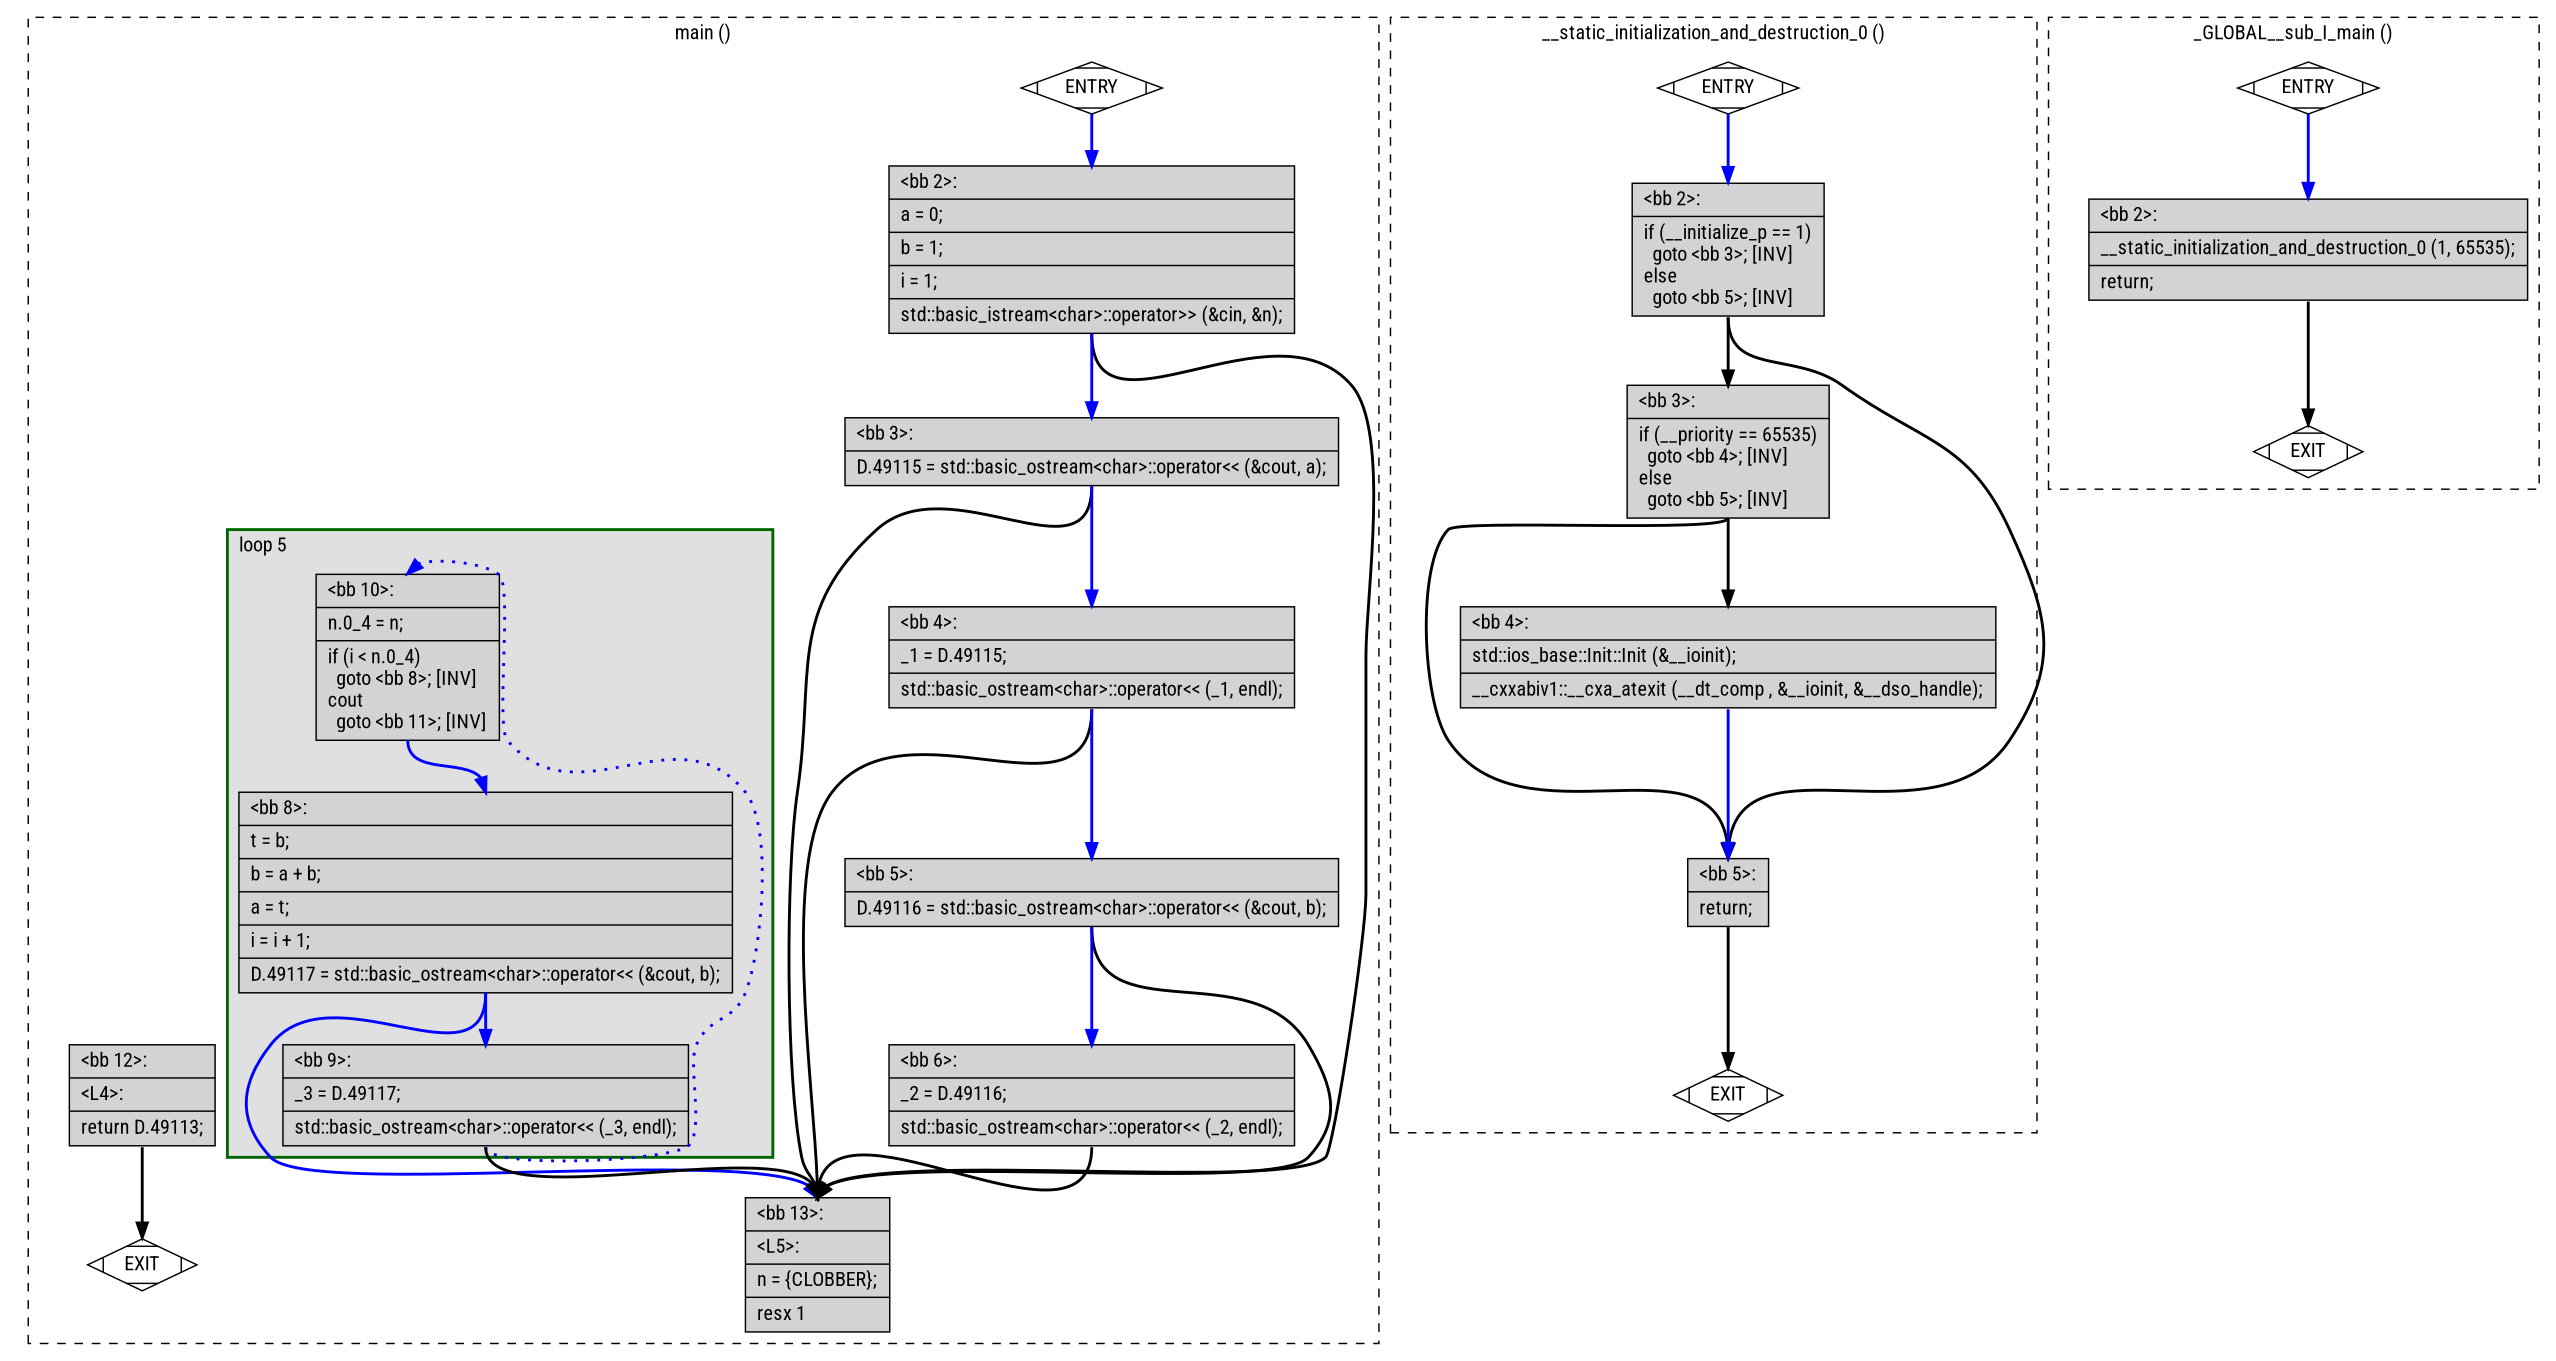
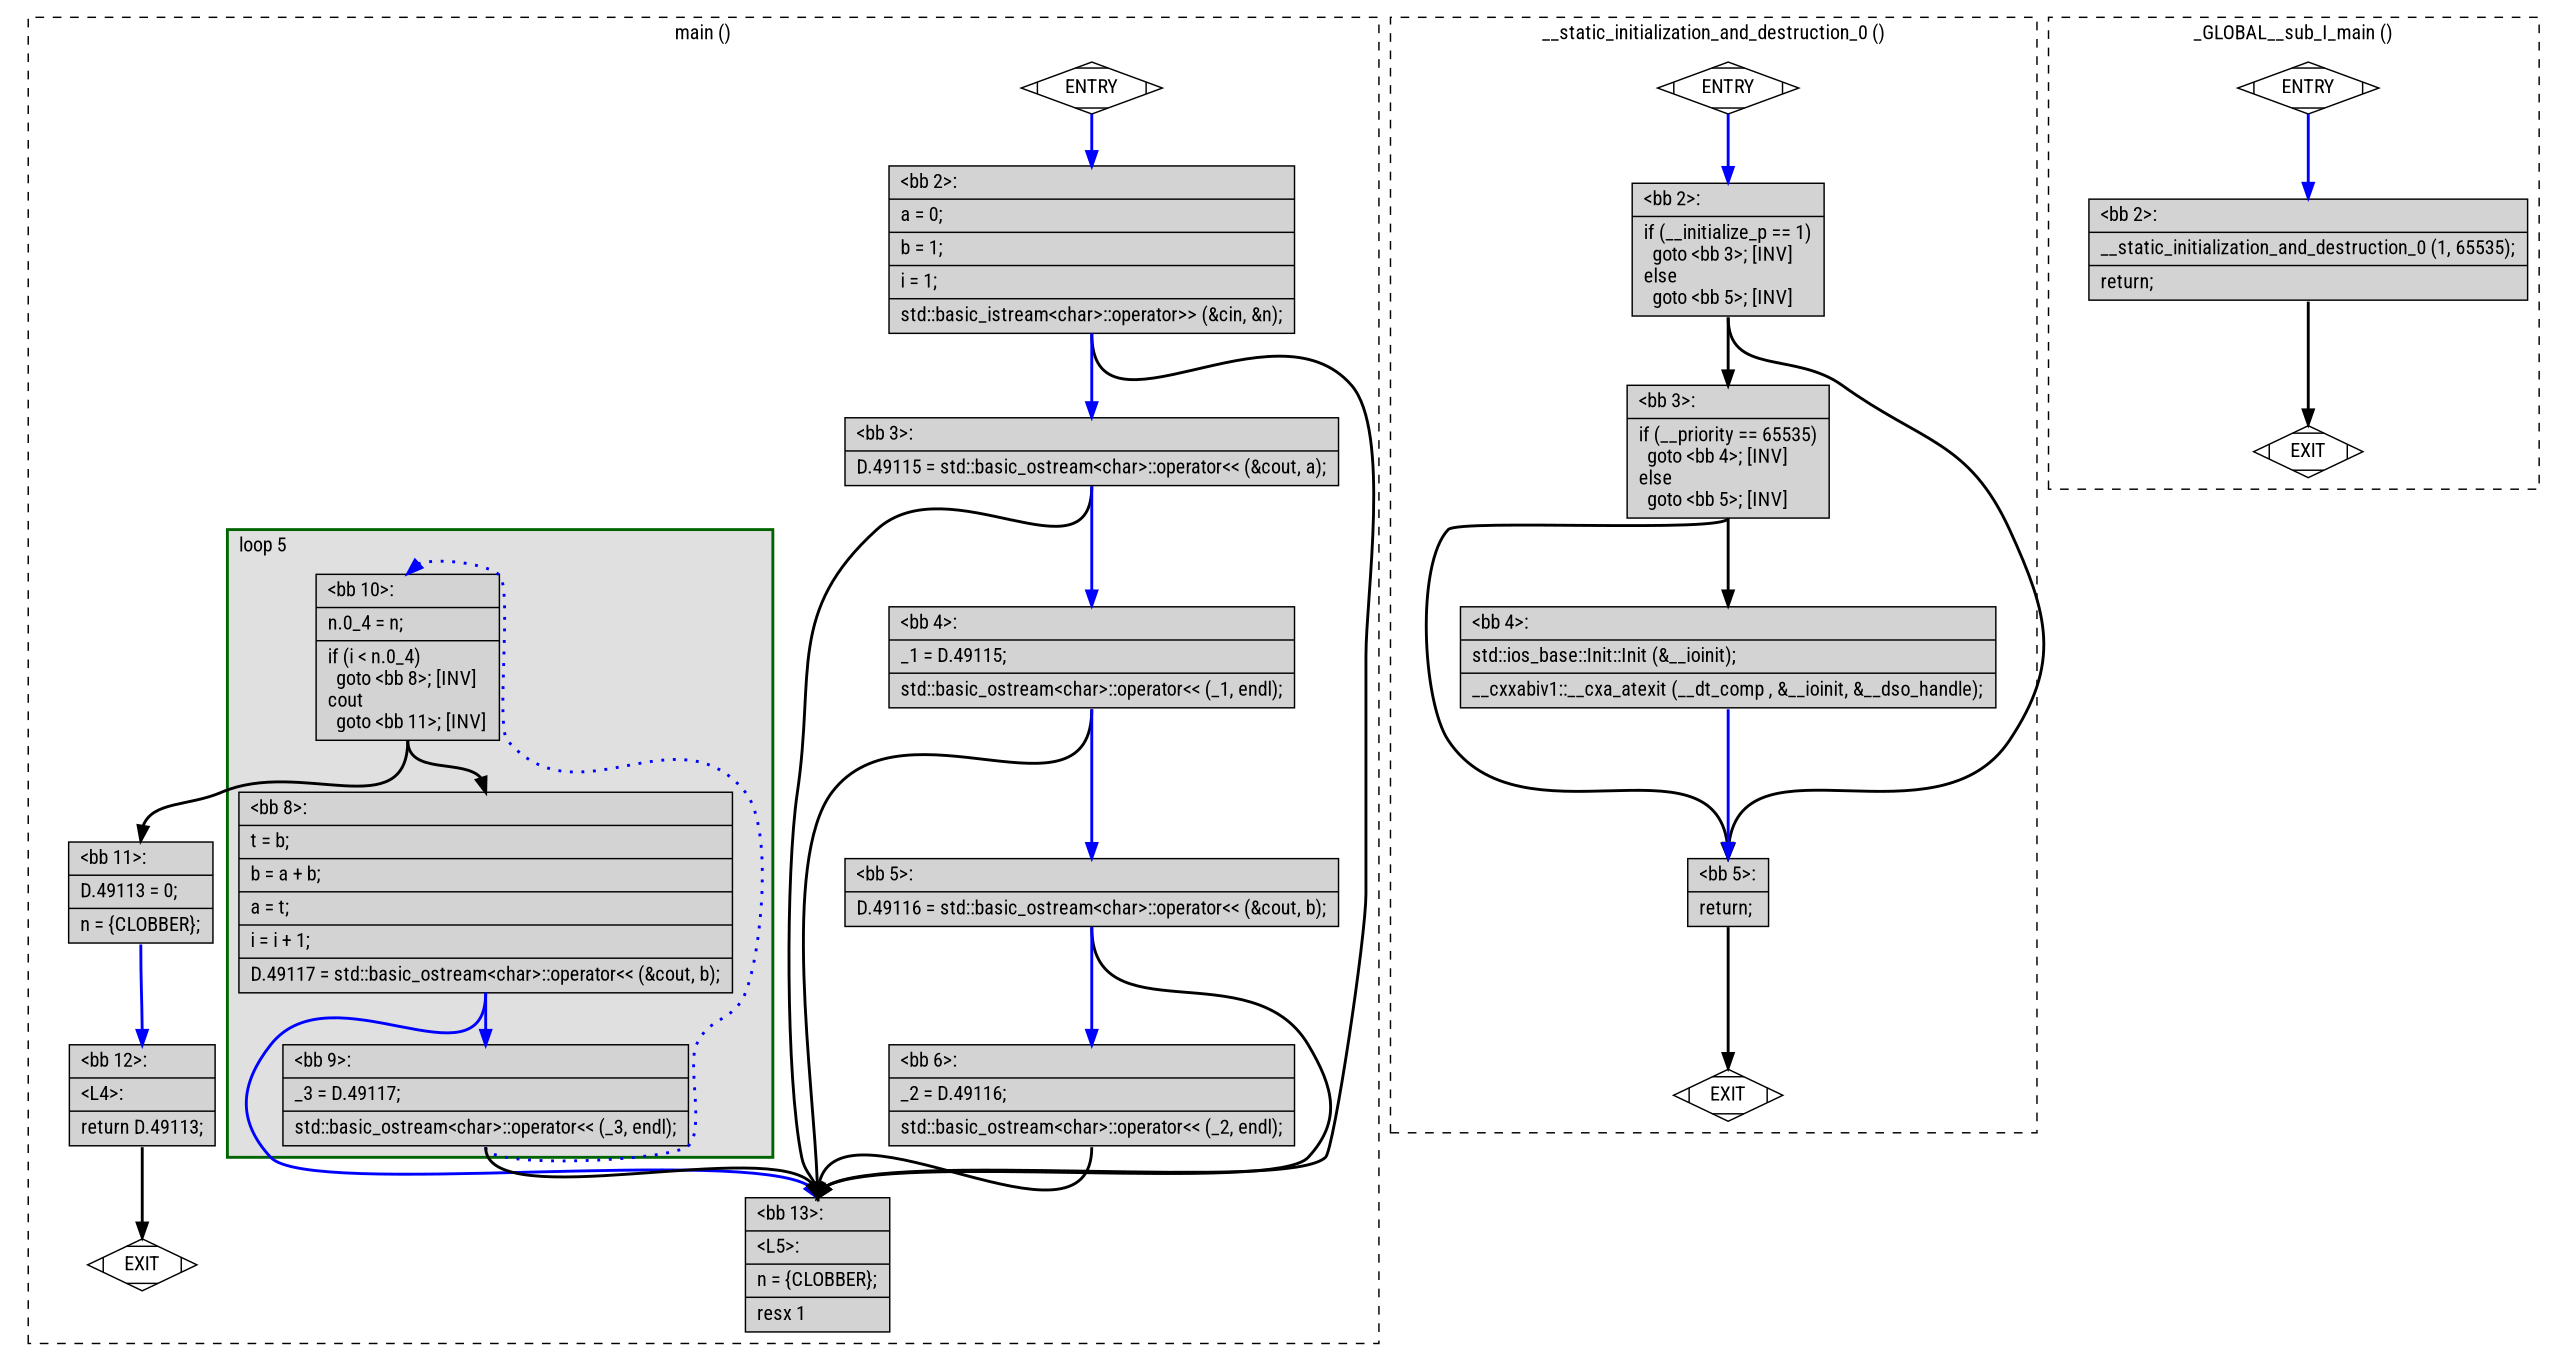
(439, 765) -> (439, 765)
none -> (141, 893)
